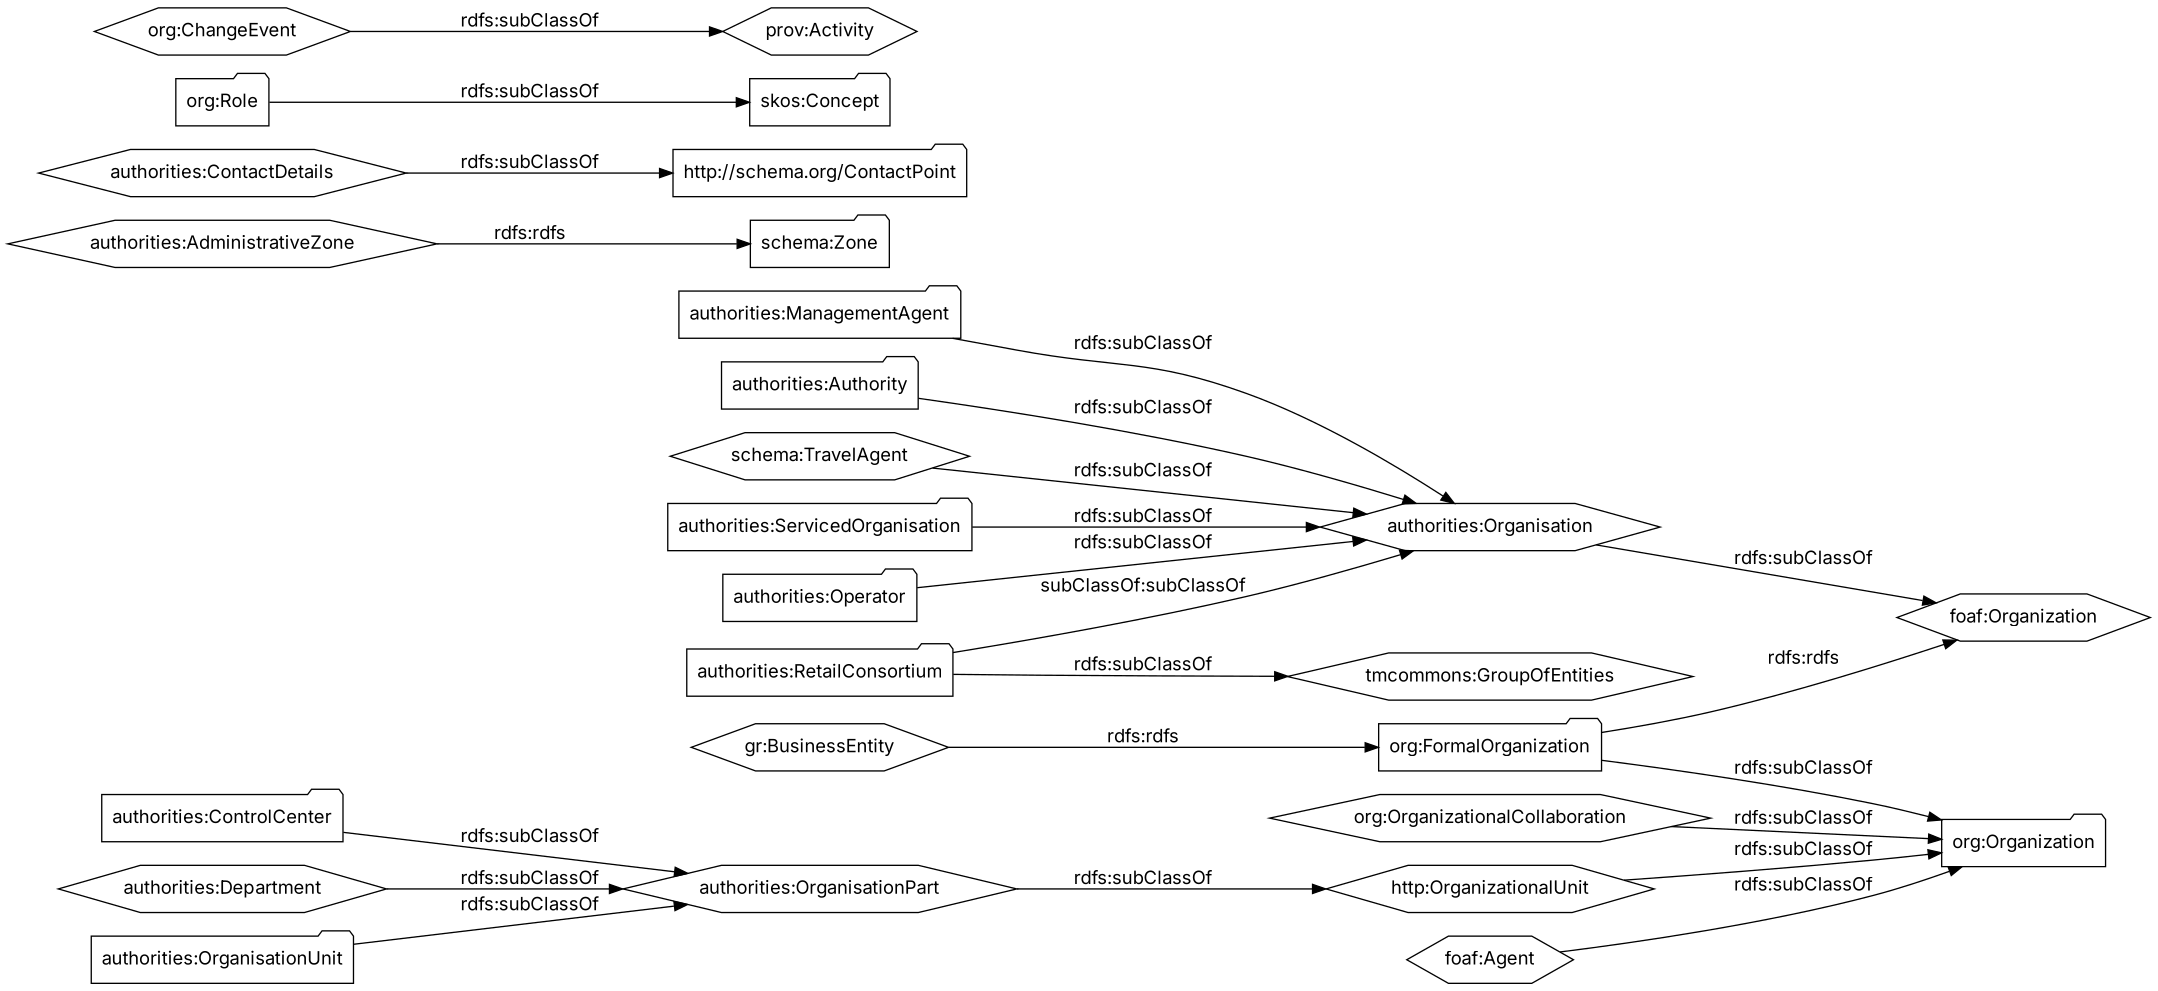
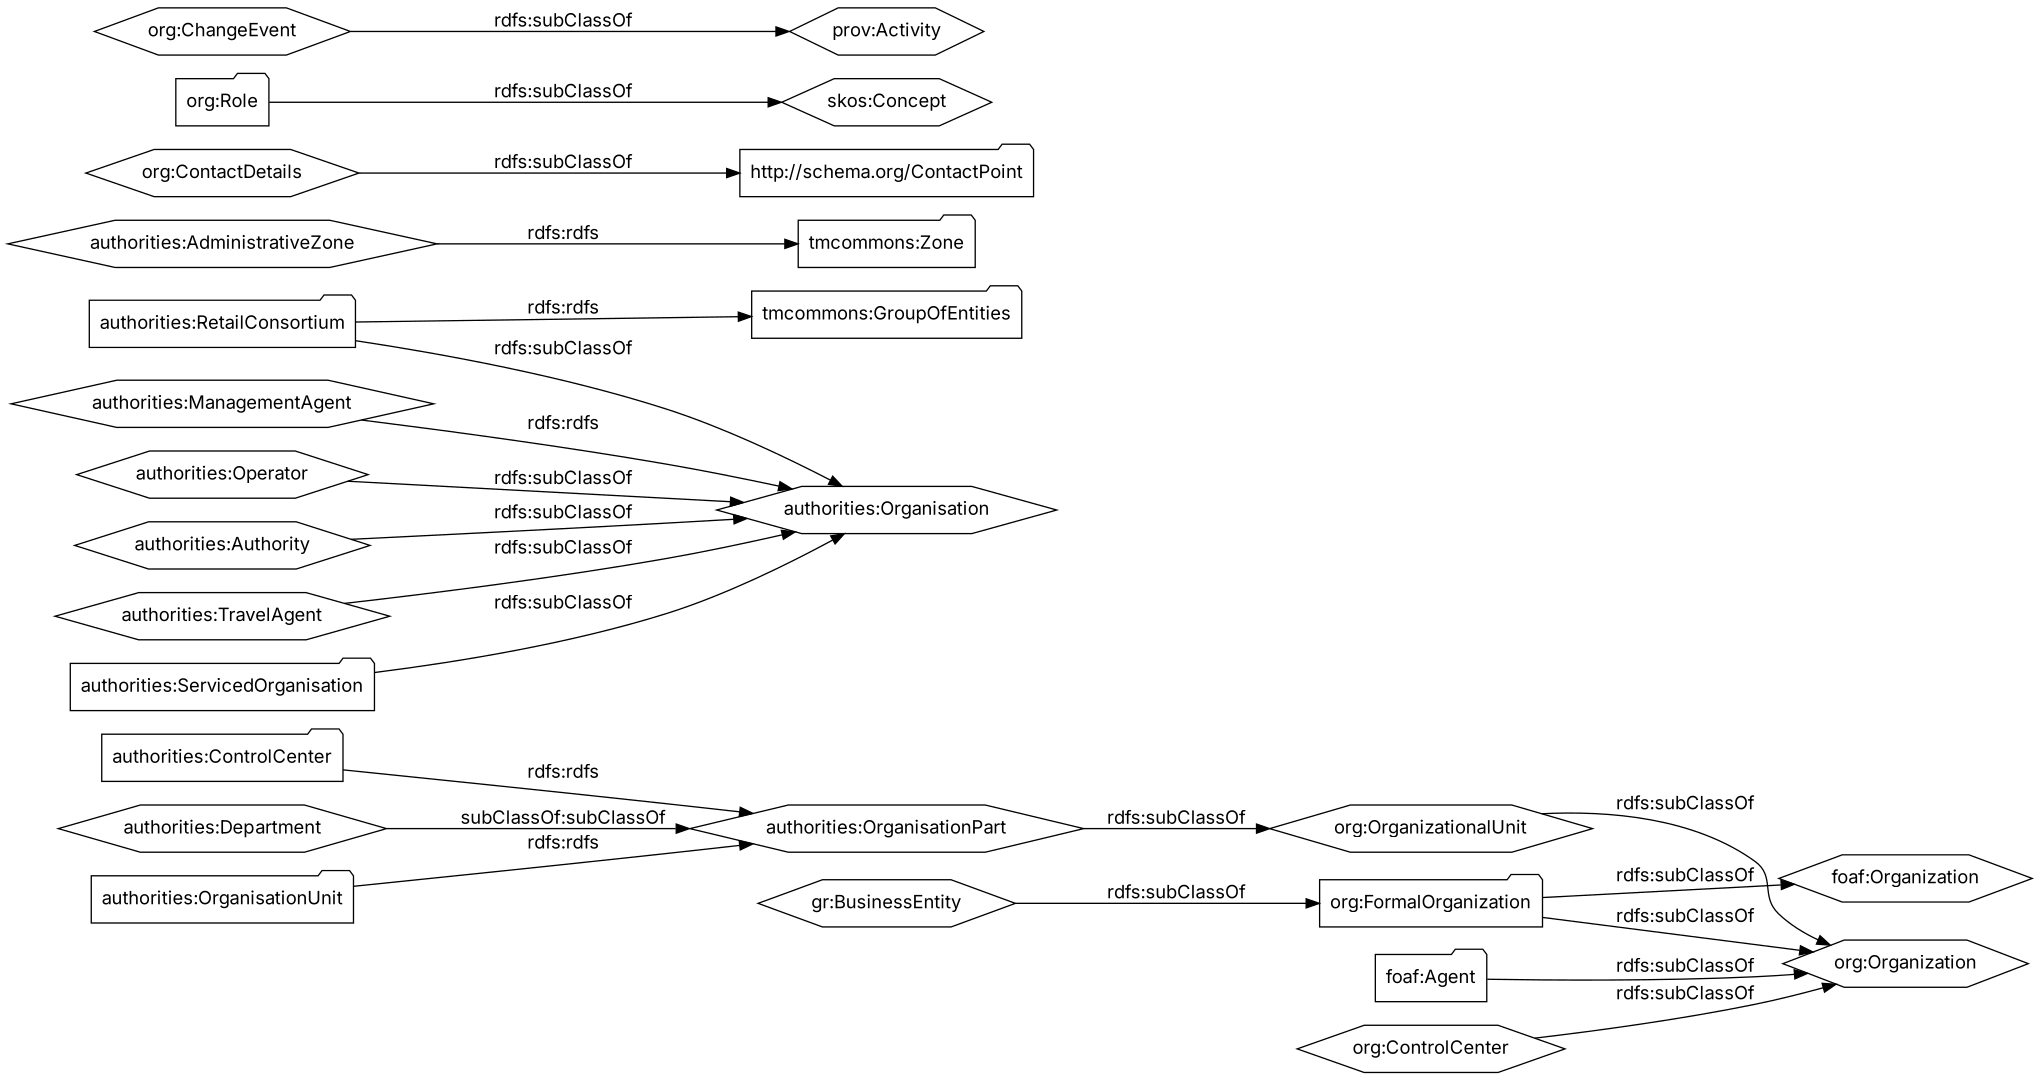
(820, 102) -> (887, 102)
(222, 173) -> (222, 173)
(820, 244) -> (887, 244)
(820, 315) -> (222, 404)
(1143, 344) -> (563, 424)
(820, 385) -> (222, 545)
(820, 456) -> (222, 616)
(1759, 573) -> none
(1143, 587) -> (563, 349)
(820, 598) -> (222, 475)
(1804, 659) -> (1686, 876)
(1143, 665) -> (563, 309)
(1490, 677) -> (887, 315)
(1143, 738) -> (1177, 894)
(1490, 818) -> (1431, 1049)
(530, 837) -> (563, 773)
(2024, 843) -> (1906, 964)
(530, 879) -> (563, 819)
(1490, 889) -> (1431, 829)
(530, 905) -> (563, 844)
(1490, 960) -> (1431, 978)
